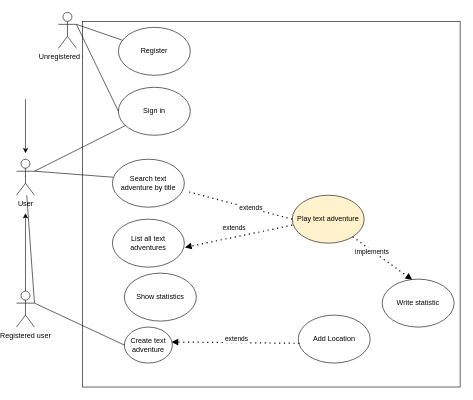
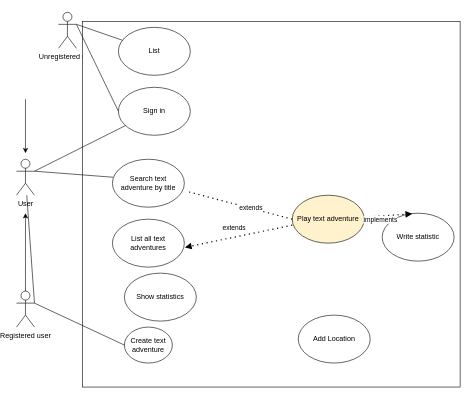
(155, 51) -> (155, 51)
(419, 303) -> (419, 237)
(201, 342) -> none
